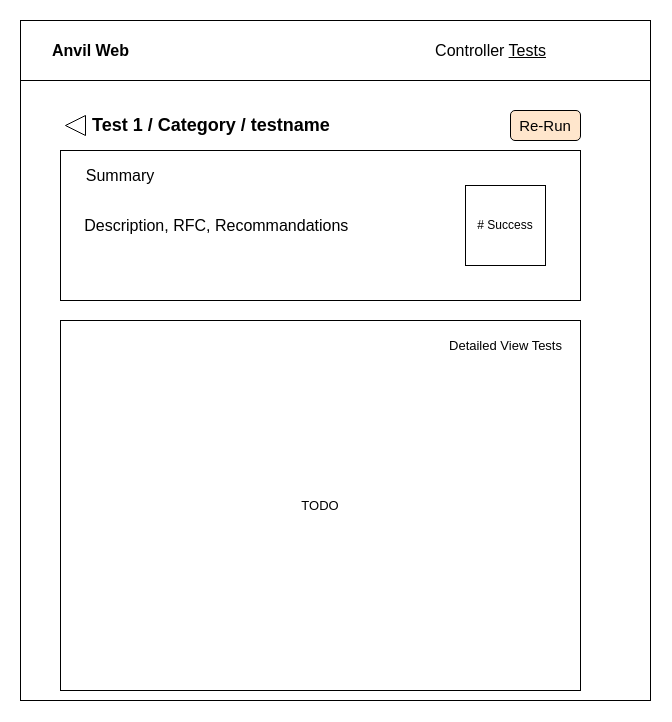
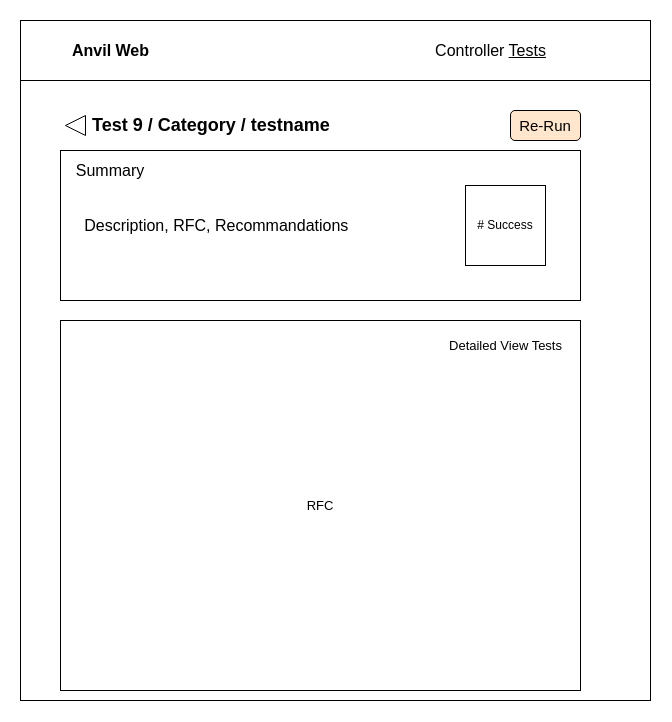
(91, 51) -> (111, 51)
(222, 126) -> (222, 126)
(121, 176) -> (111, 171)
(321, 506) -> (321, 506)
